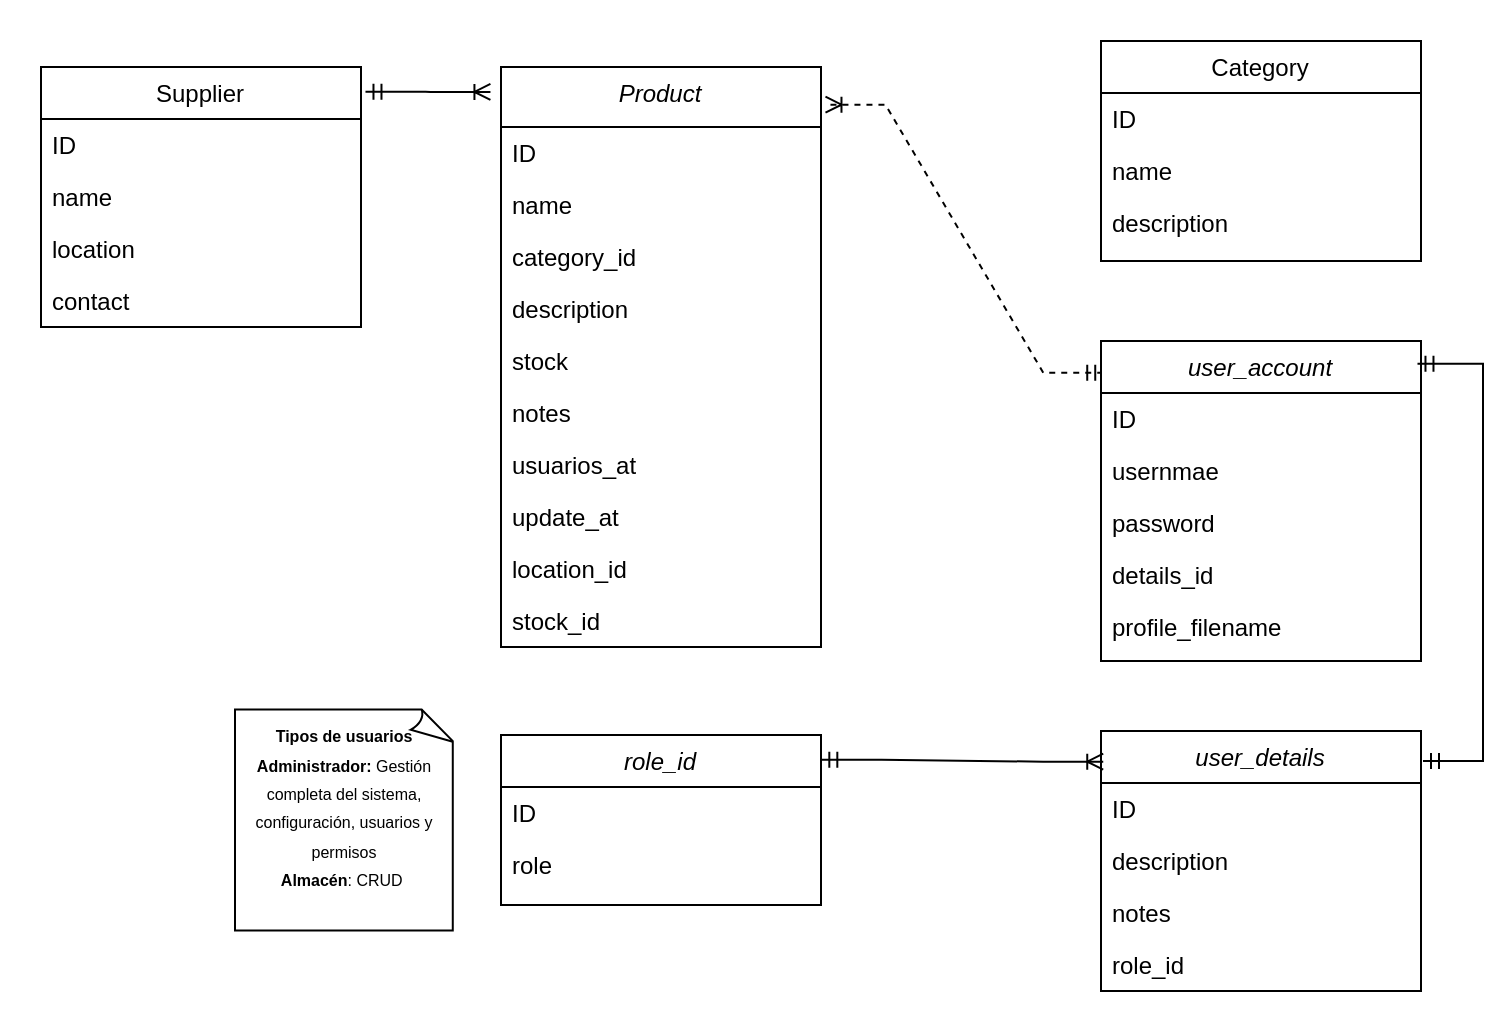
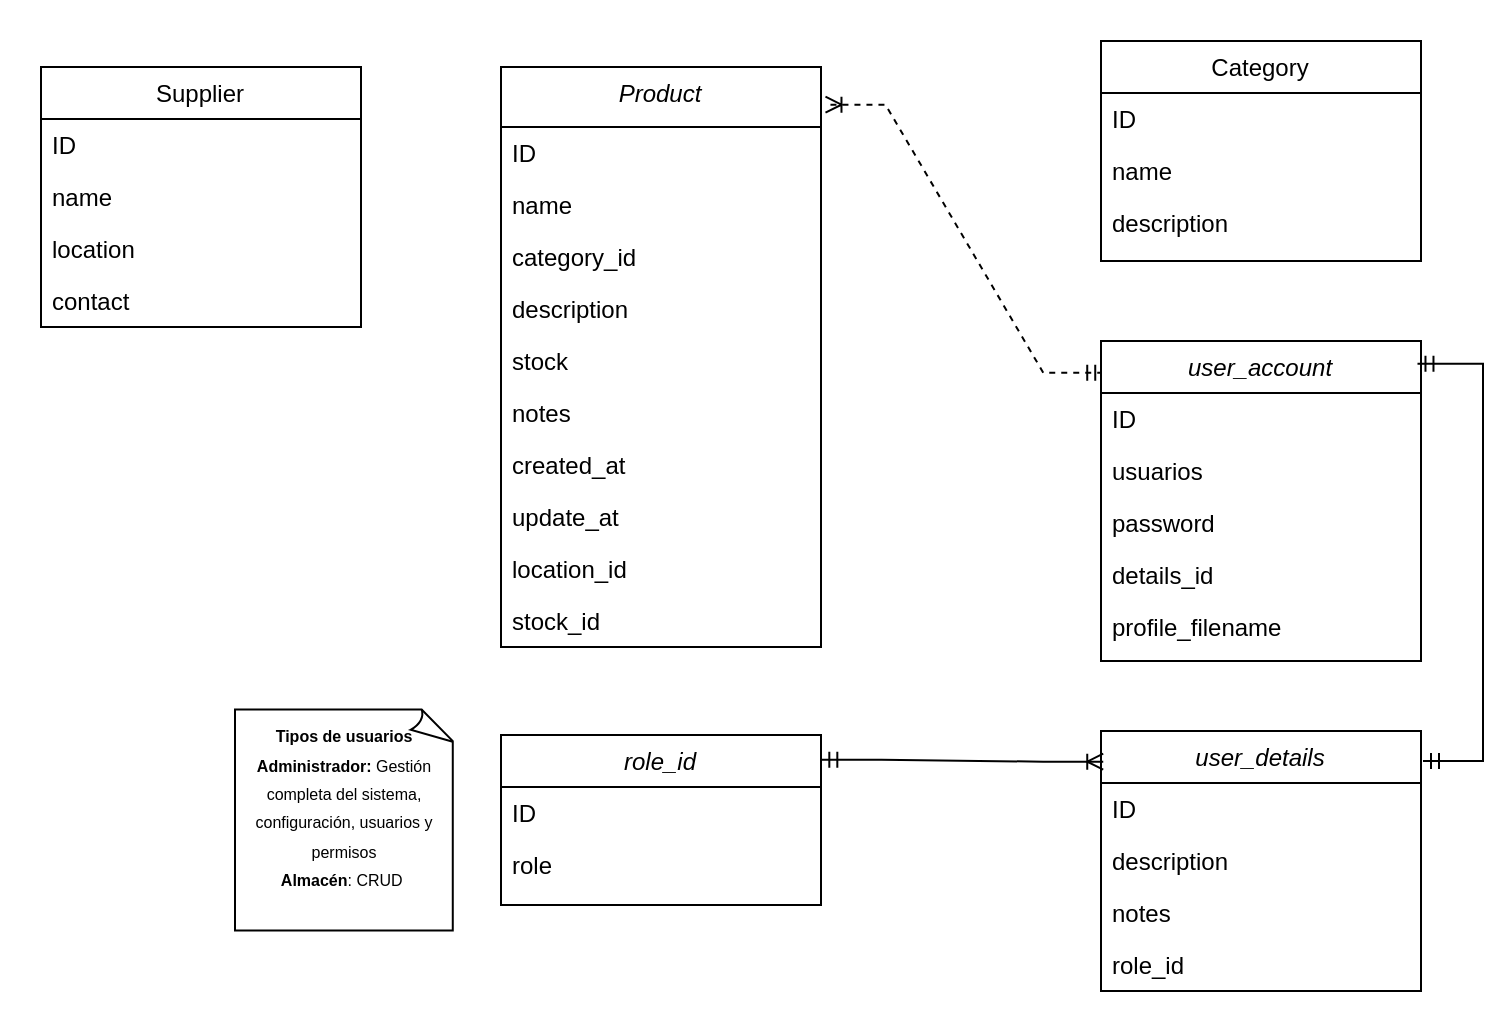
(428, 92) -> none
(583, 466) -> (579, 466)
(1166, 472) -> (1163, 472)
